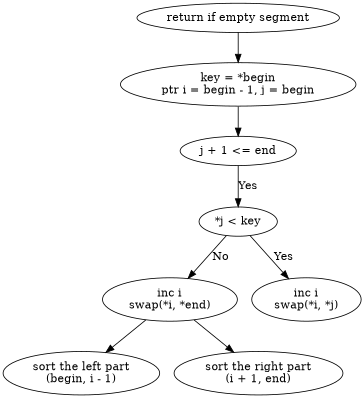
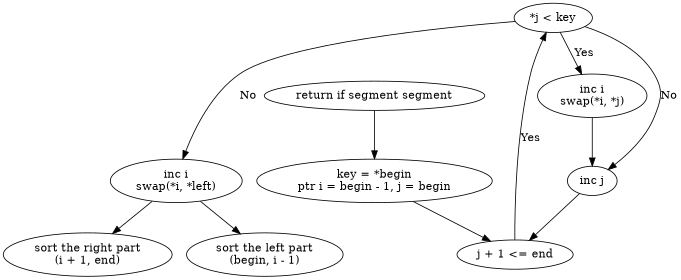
(238, 18) -> (375, 96)
none -> (592, 181)
(170, 299) -> (176, 181)
